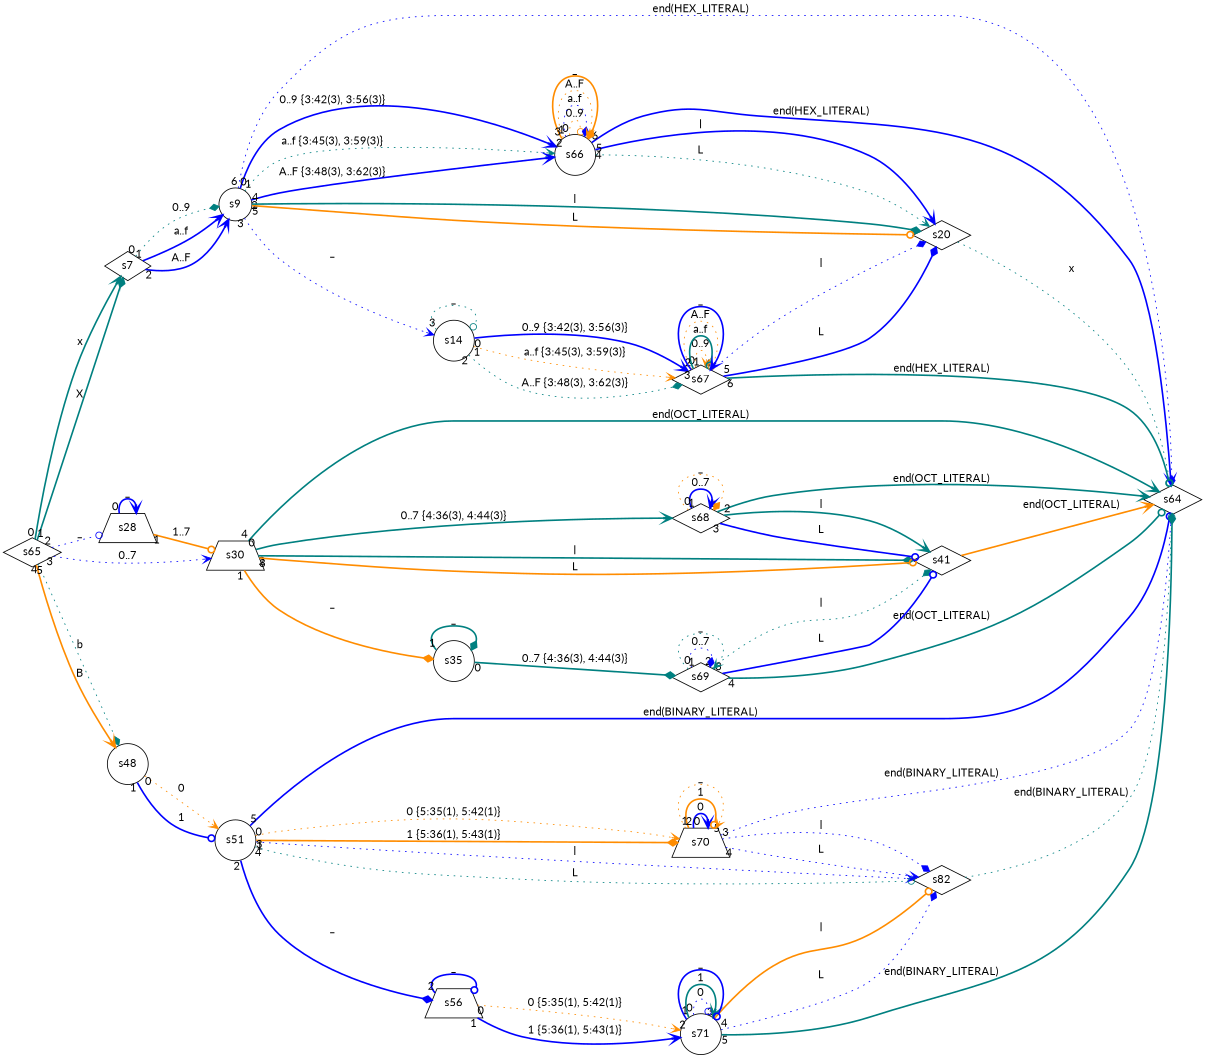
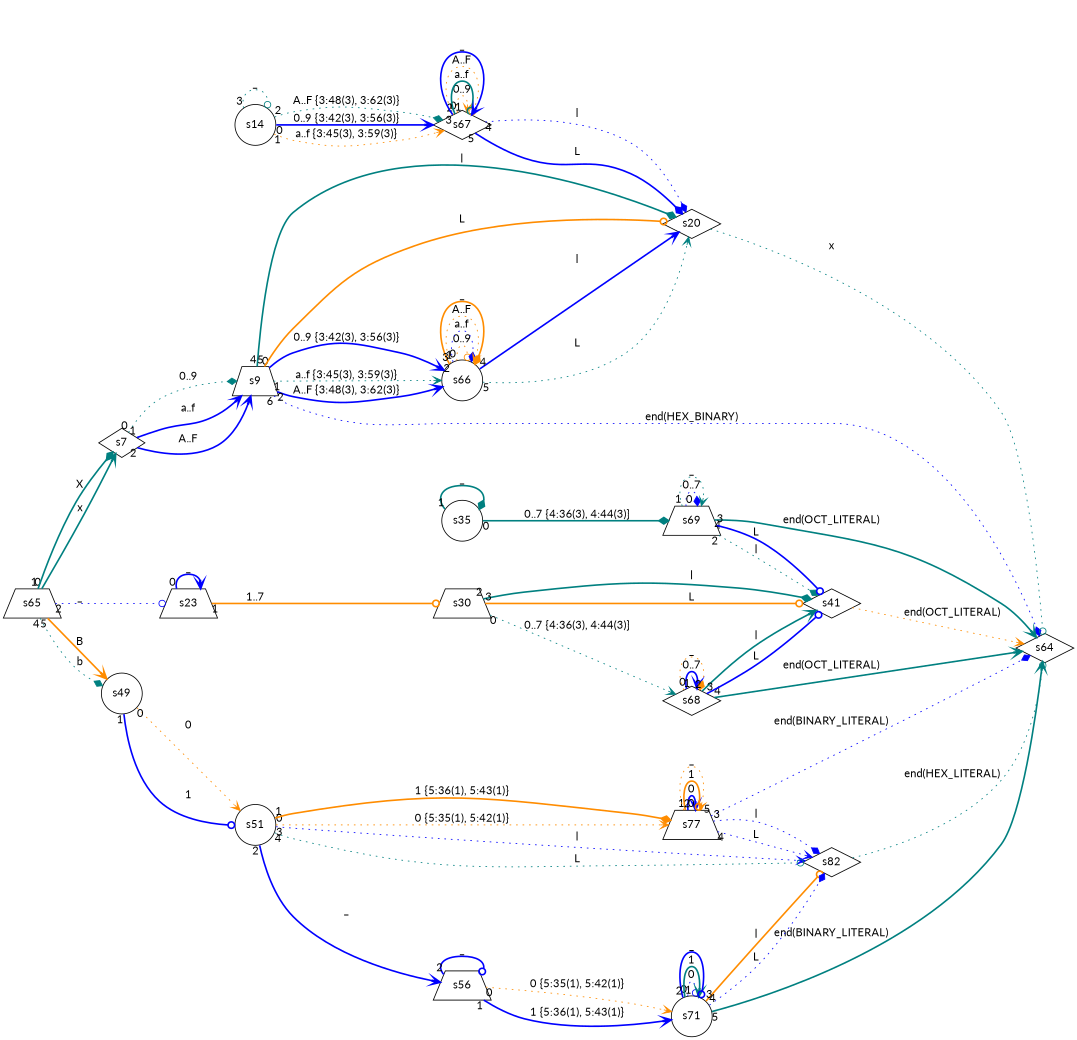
(701, 9) -> (692, 417)
(988, 147) -> none
(235, 204) -> (255, 381)
(326, 289) -> none
(971, 378) -> none
(687, 421) -> none
(459, 525) -> (579, 653)
(128, 528) -> (189, 603)
(1053, 531) -> (934, 625)
(32, 552) -> (32, 603)
(128, 563) -> none
(324, 633) -> none
(960, 638) -> (884, 547)
(701, 677) -> (692, 521)
(745, 719) -> none
(128, 764) -> (122, 693)
(1072, 793) -> (953, 774)
(701, 843) -> (692, 825)
(1097, 912) -> (945, 901)
(309, 957) -> (323, 940)
